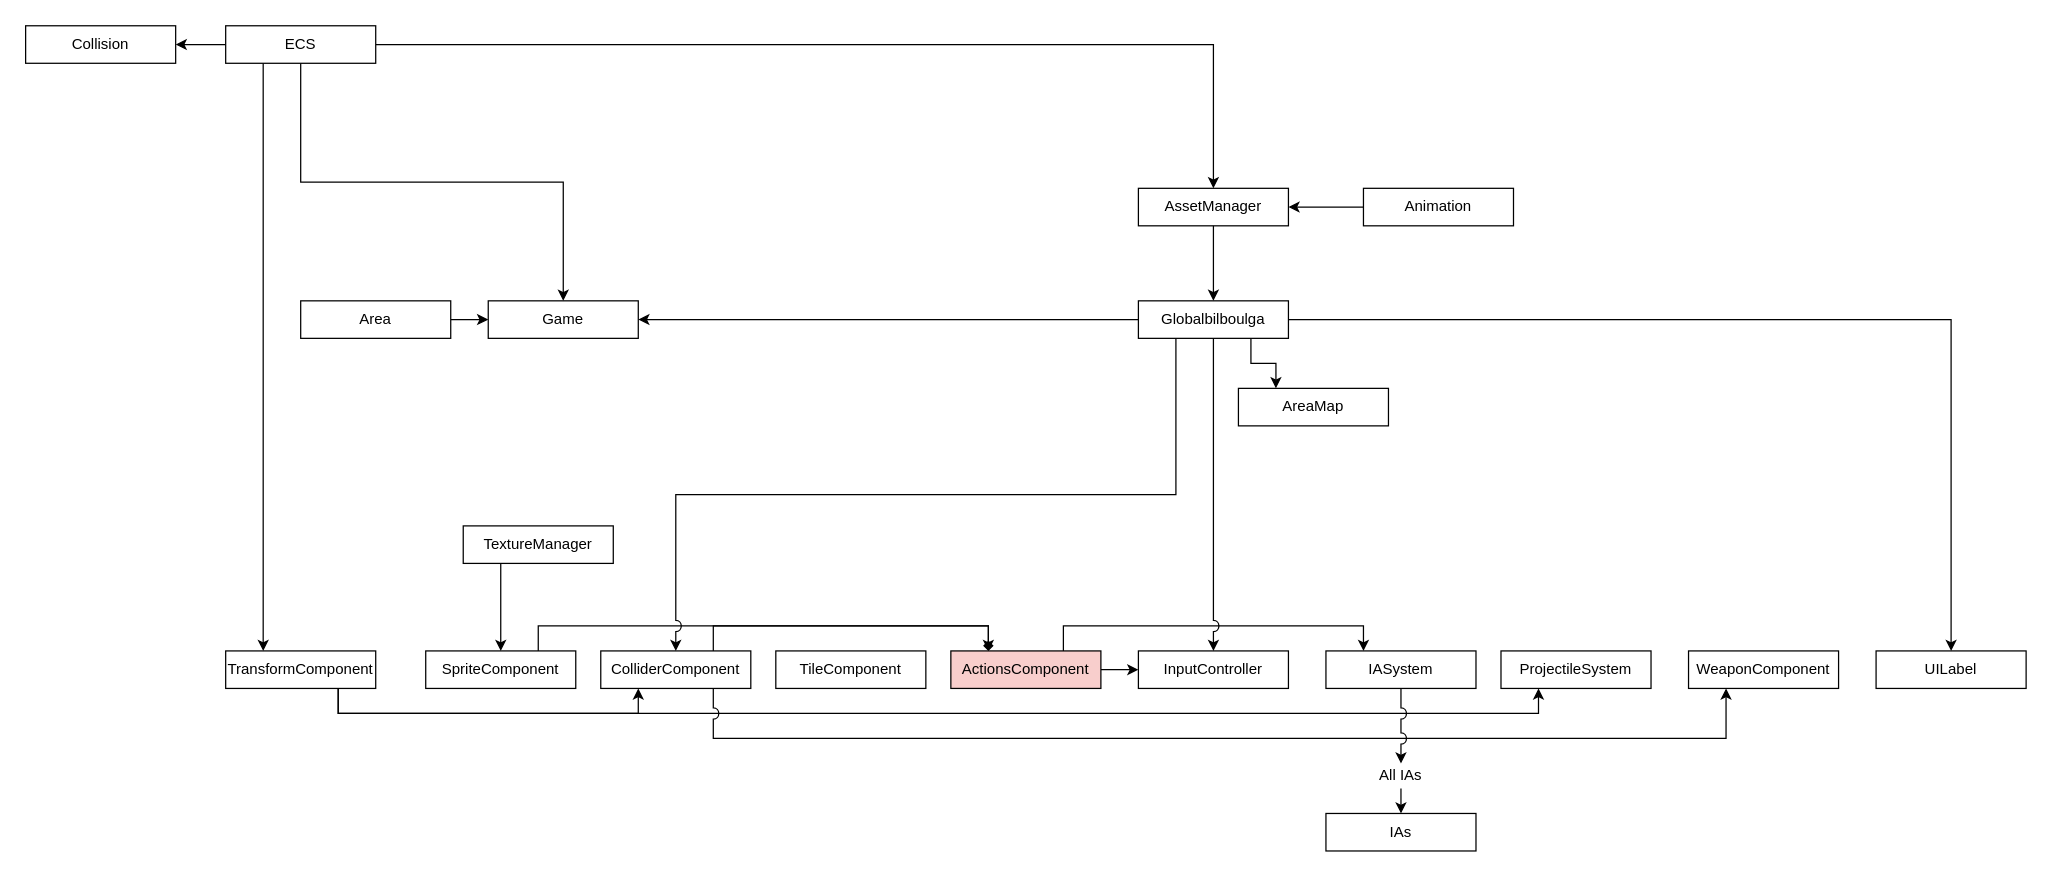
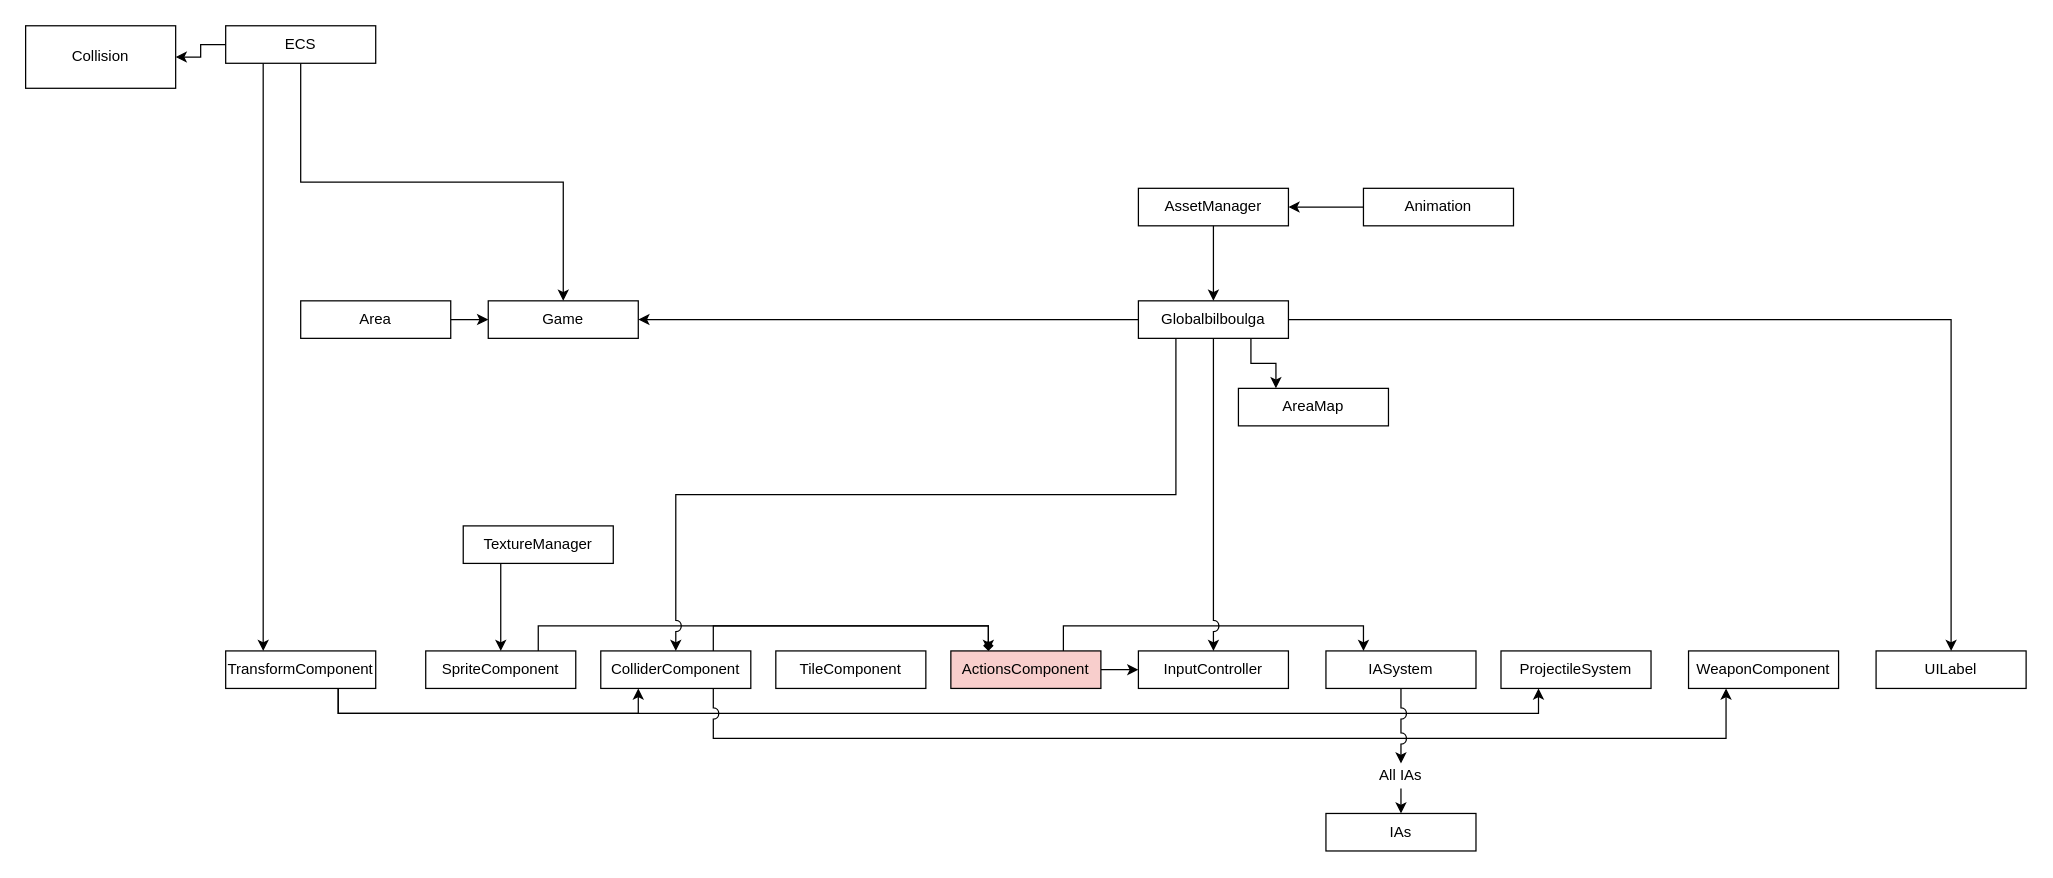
(101, 44) -> (101, 57)
(862, 44) -> none
